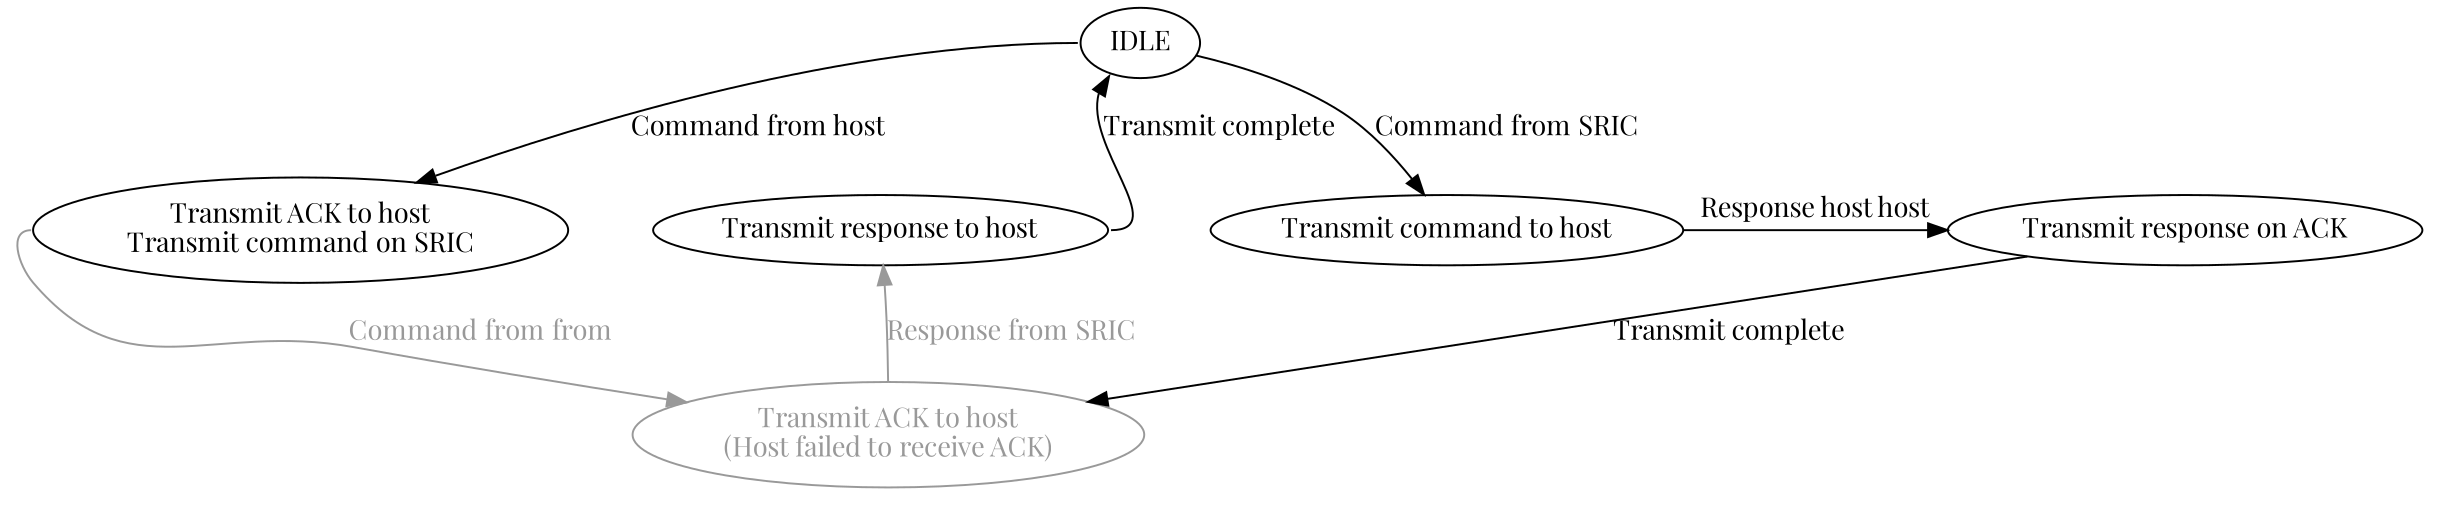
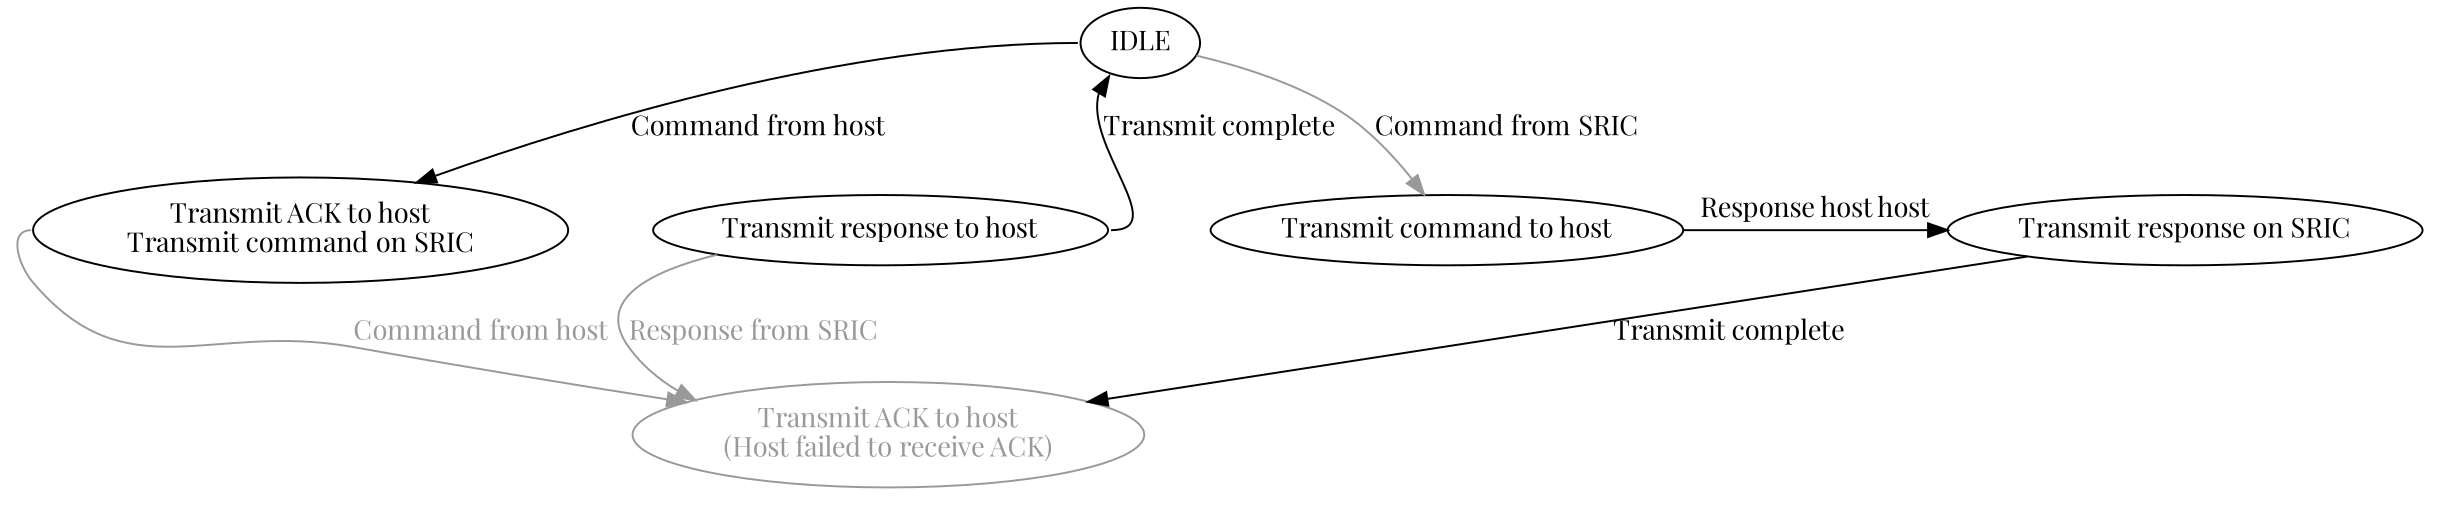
(1316, 98) -> (1316, 98)
(2185, 230) -> (2185, 230)
(481, 332) -> (481, 332)
(887, 334) -> (622, 306)
